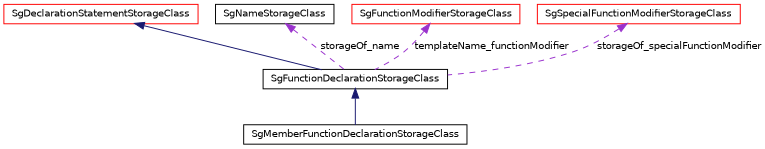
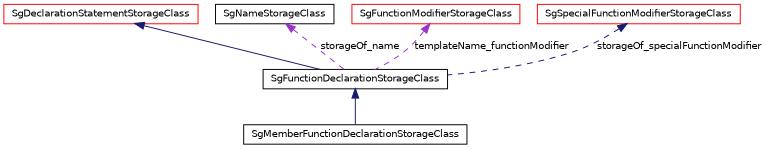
(536, 62) -> (536, 62)
